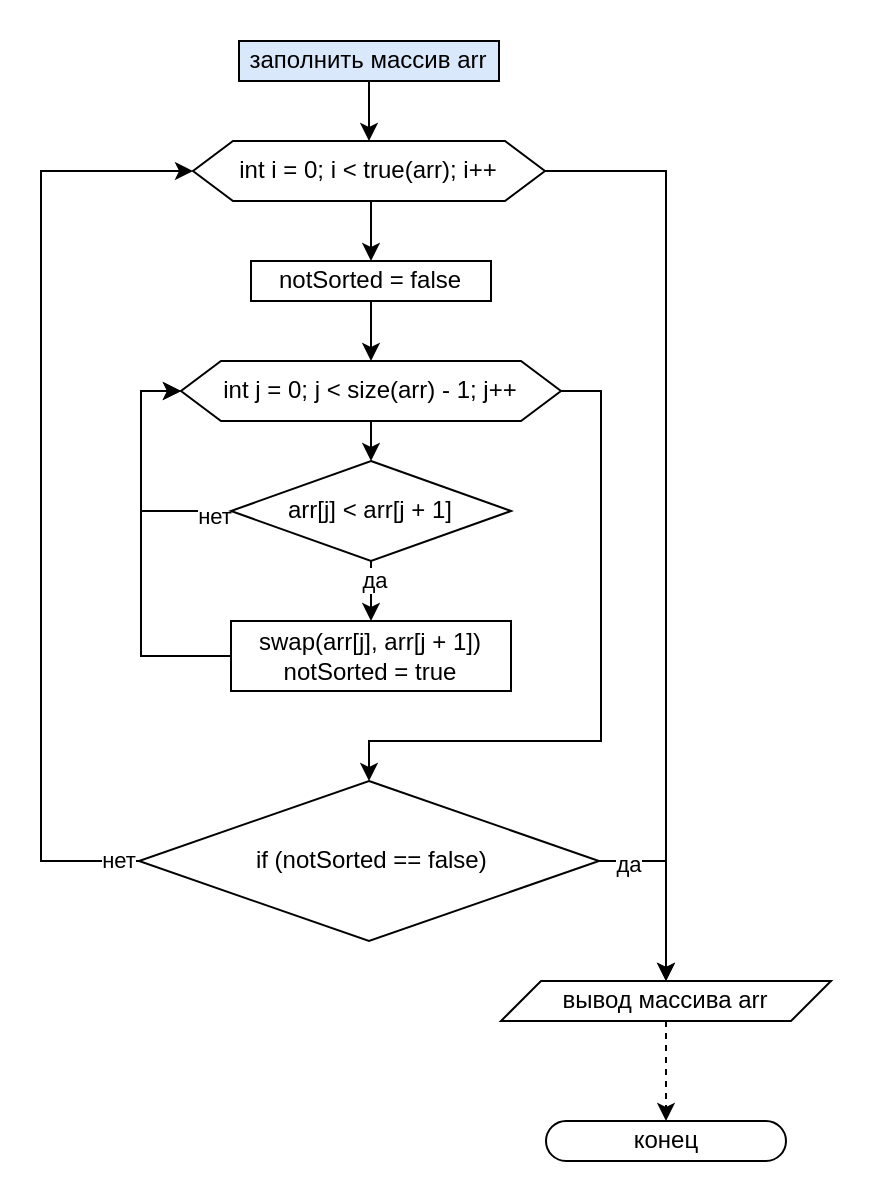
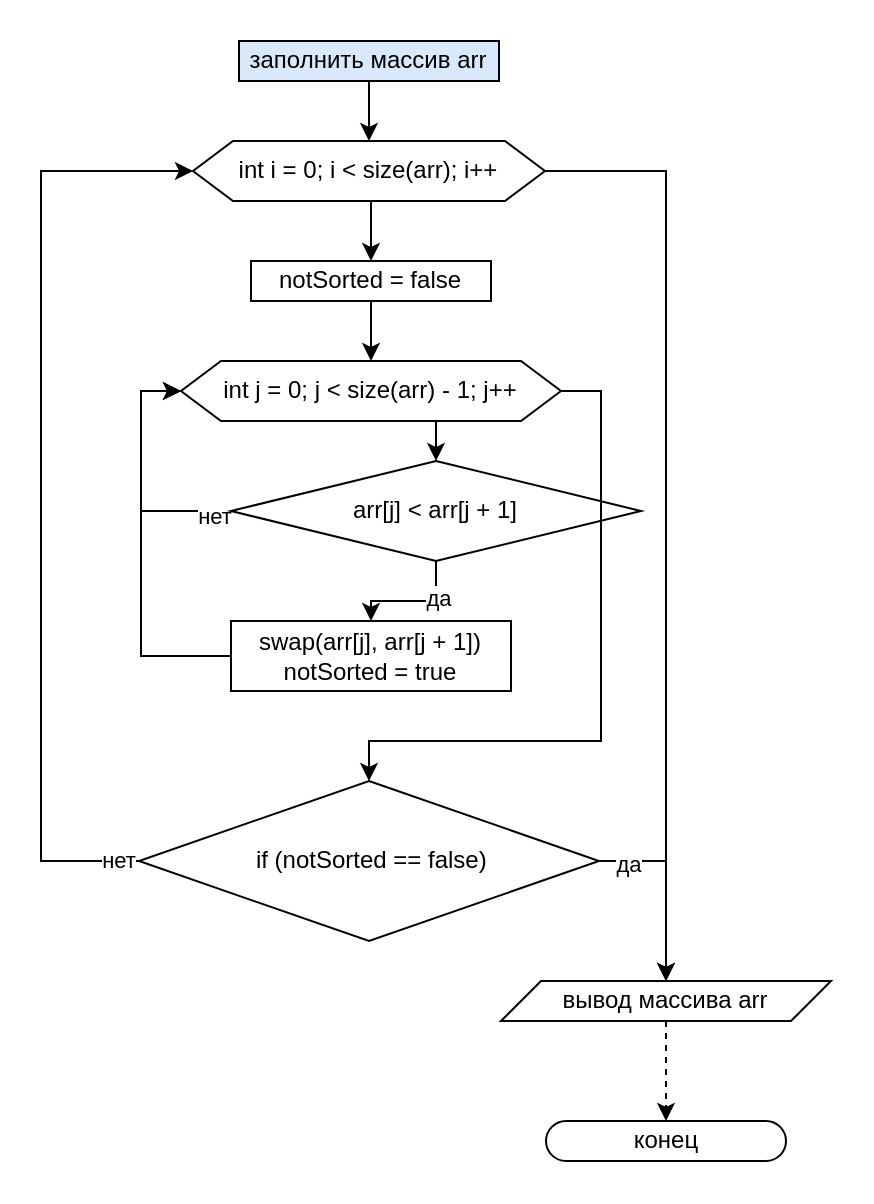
(369, 171) -> (369, 171)
(371, 511) -> (436, 511)
